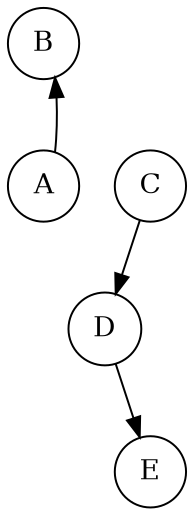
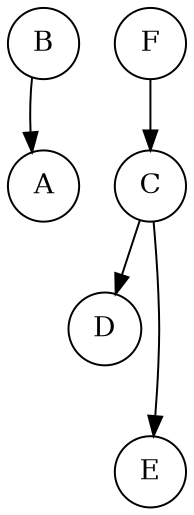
none -> (150, 44)
(57, 125) -> (30, 105)
(125, 391) -> (159, 319)
